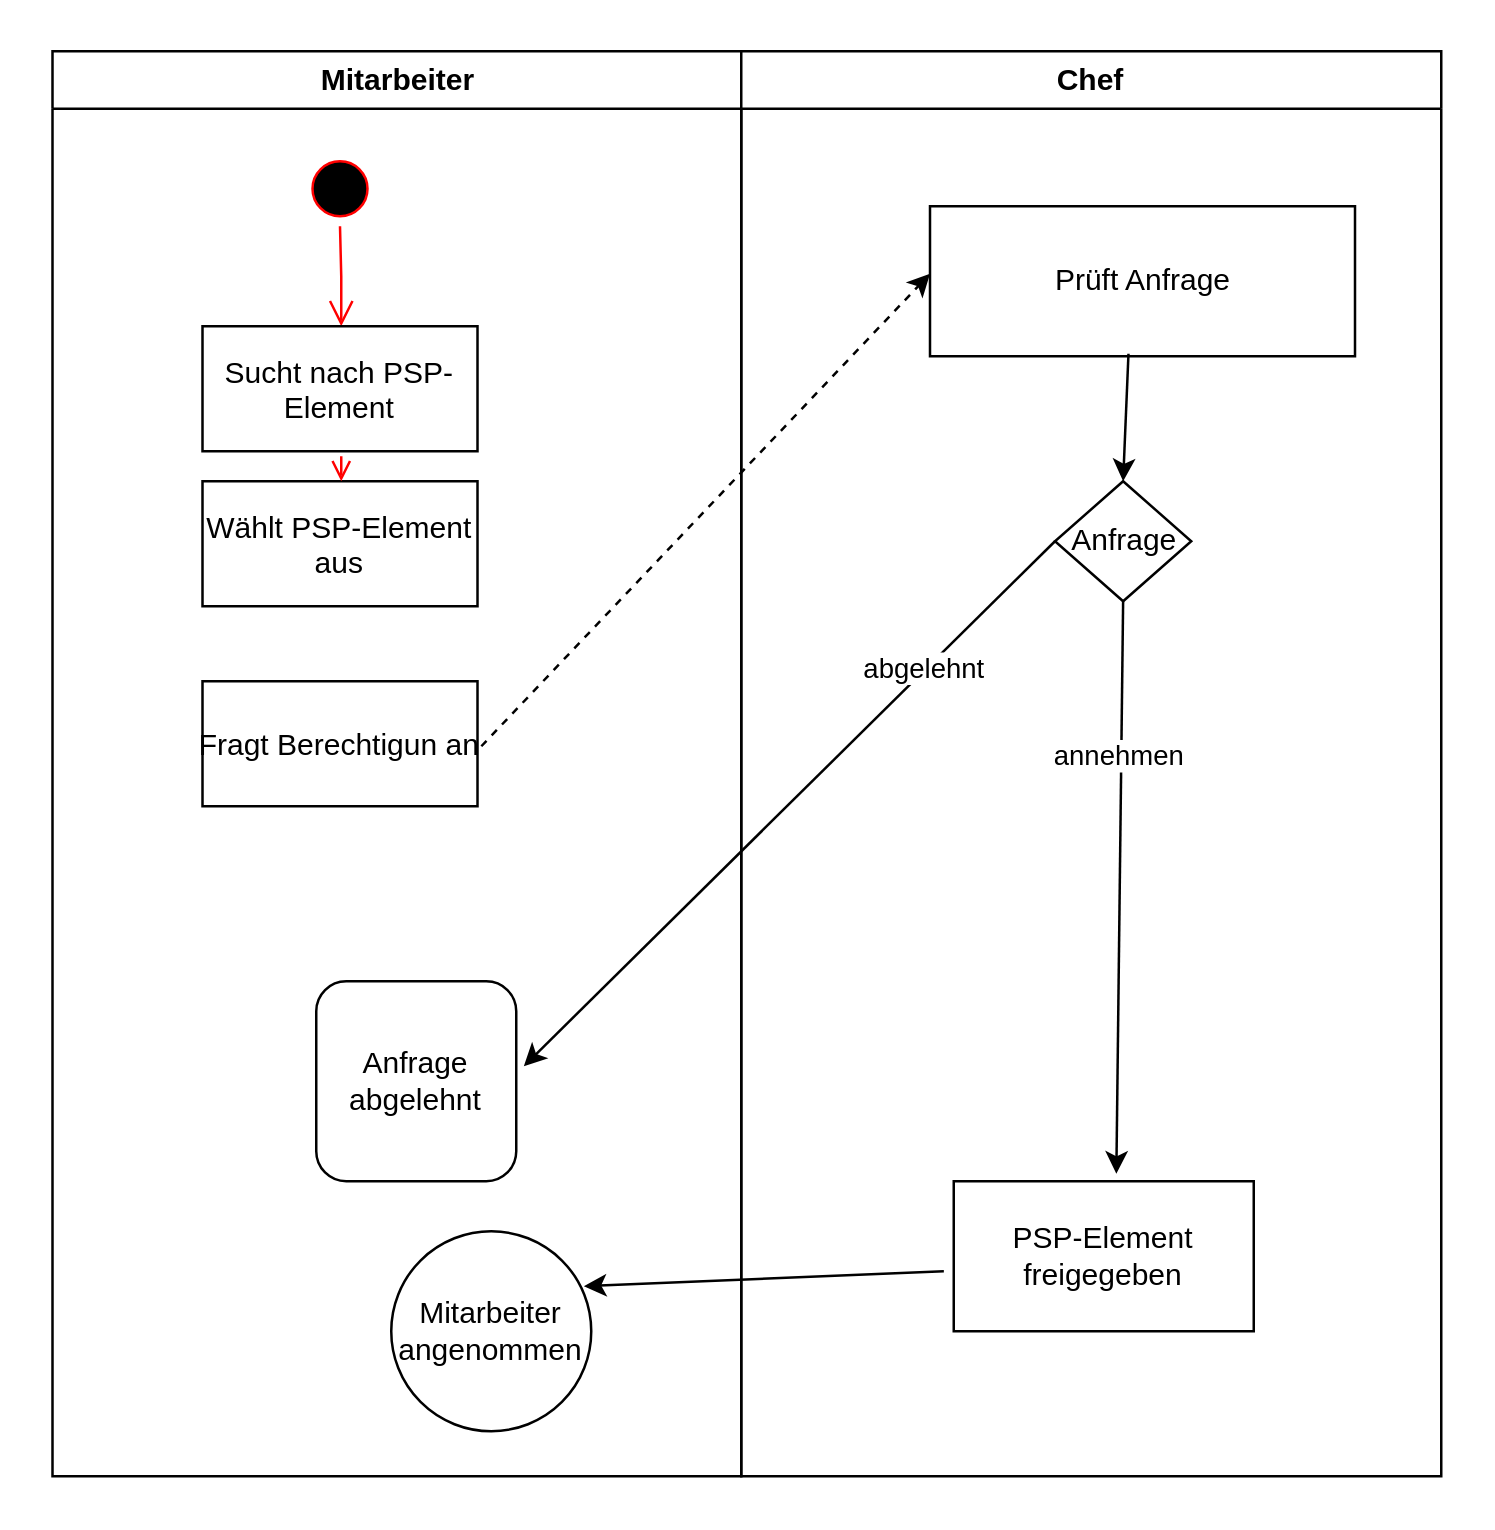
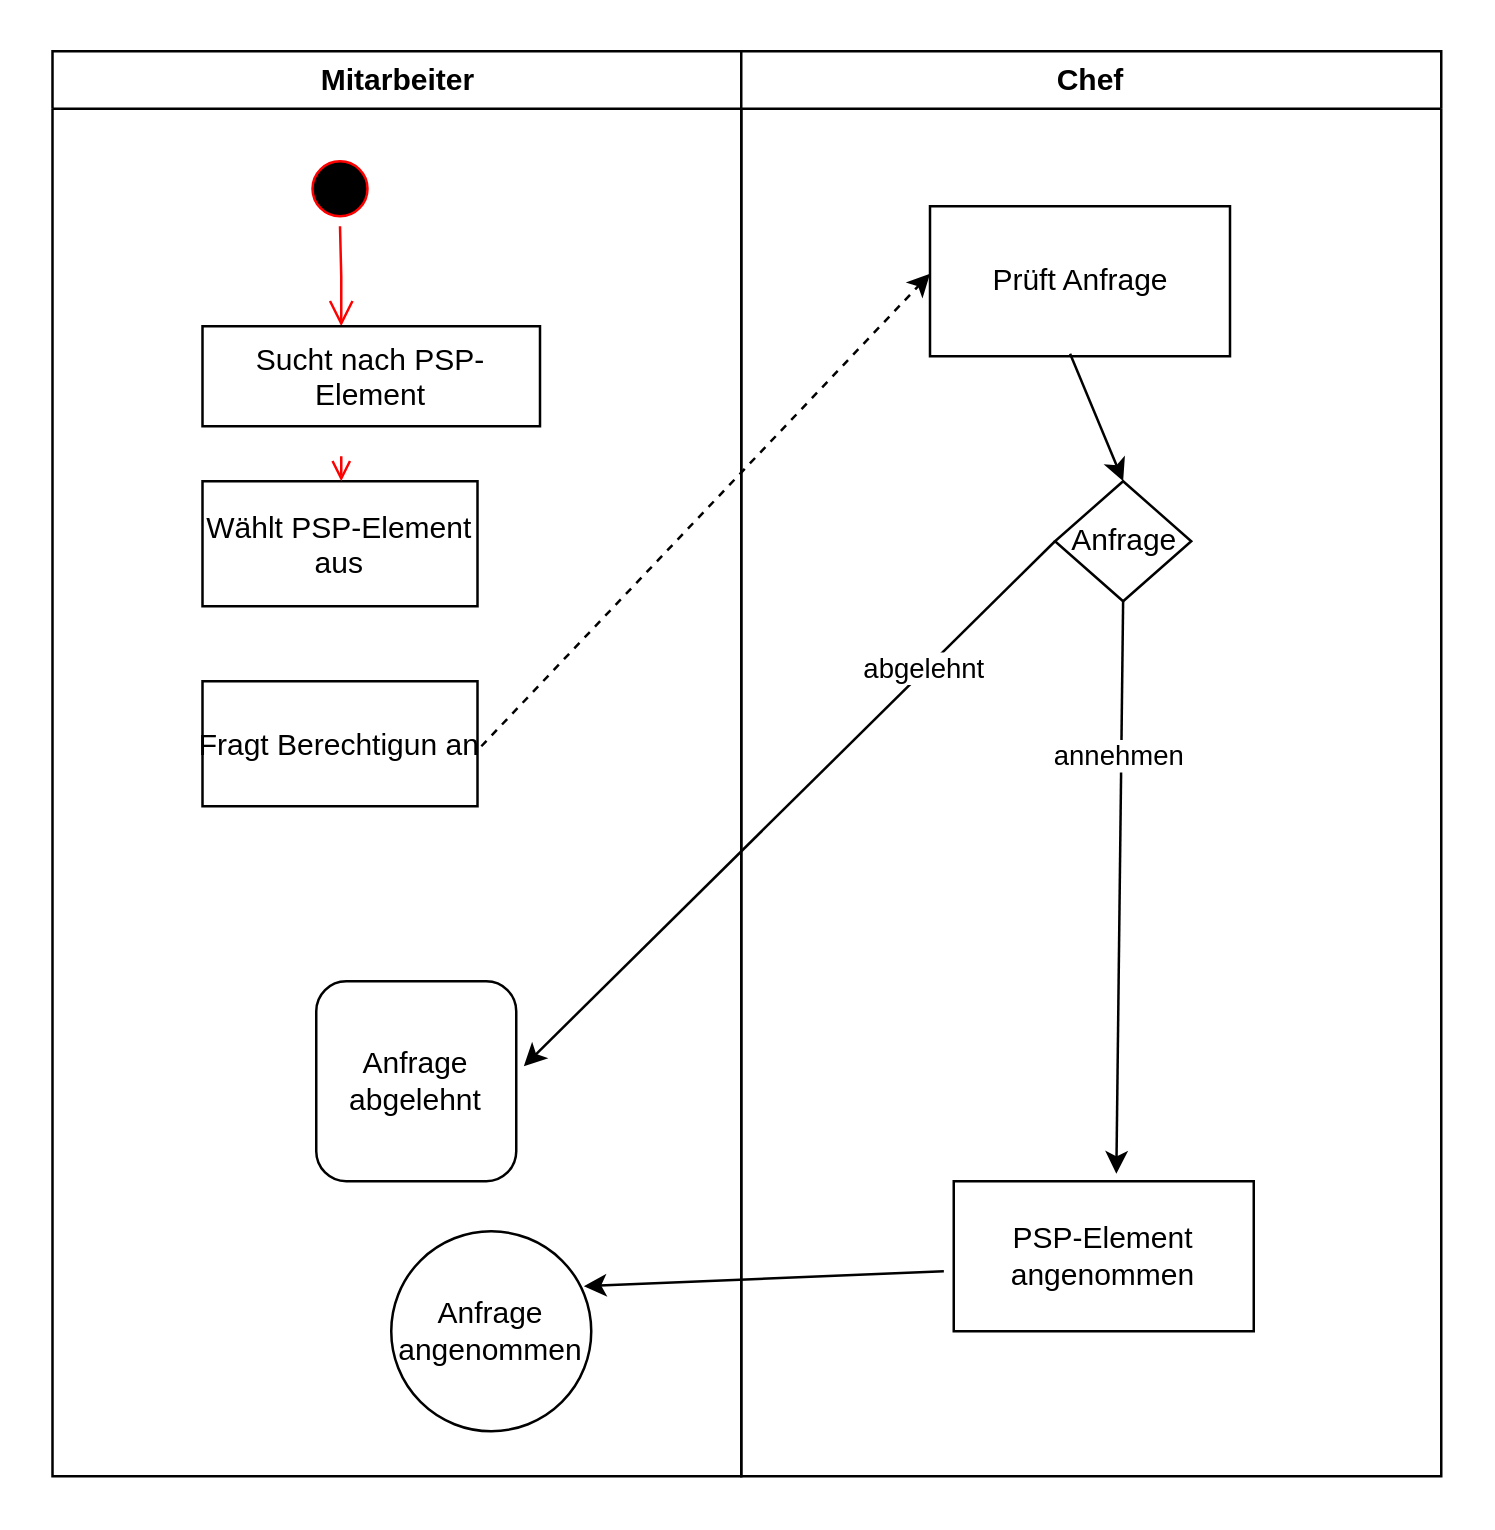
(1143, 281) -> (1080, 281)
(340, 389) -> (371, 376)
(1104, 1256) -> (1104, 1256)
(491, 1331) -> (491, 1331)
